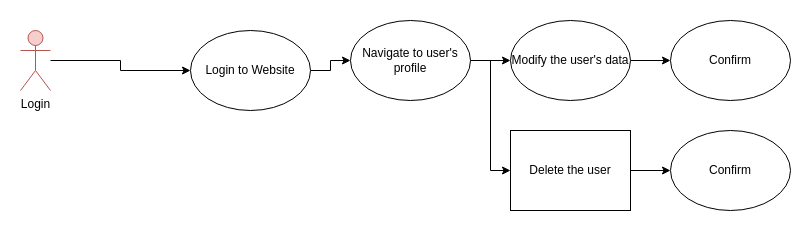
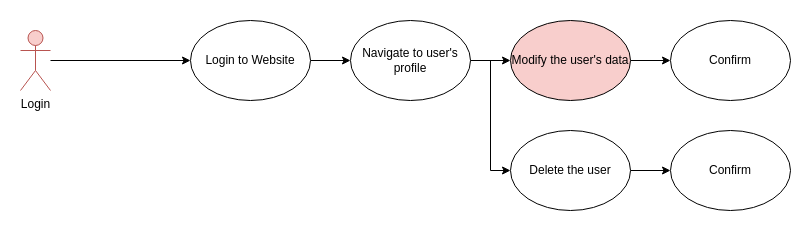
(571, 61) -> (571, 61)
(251, 71) -> (251, 61)
(571, 171) -> (571, 171)
